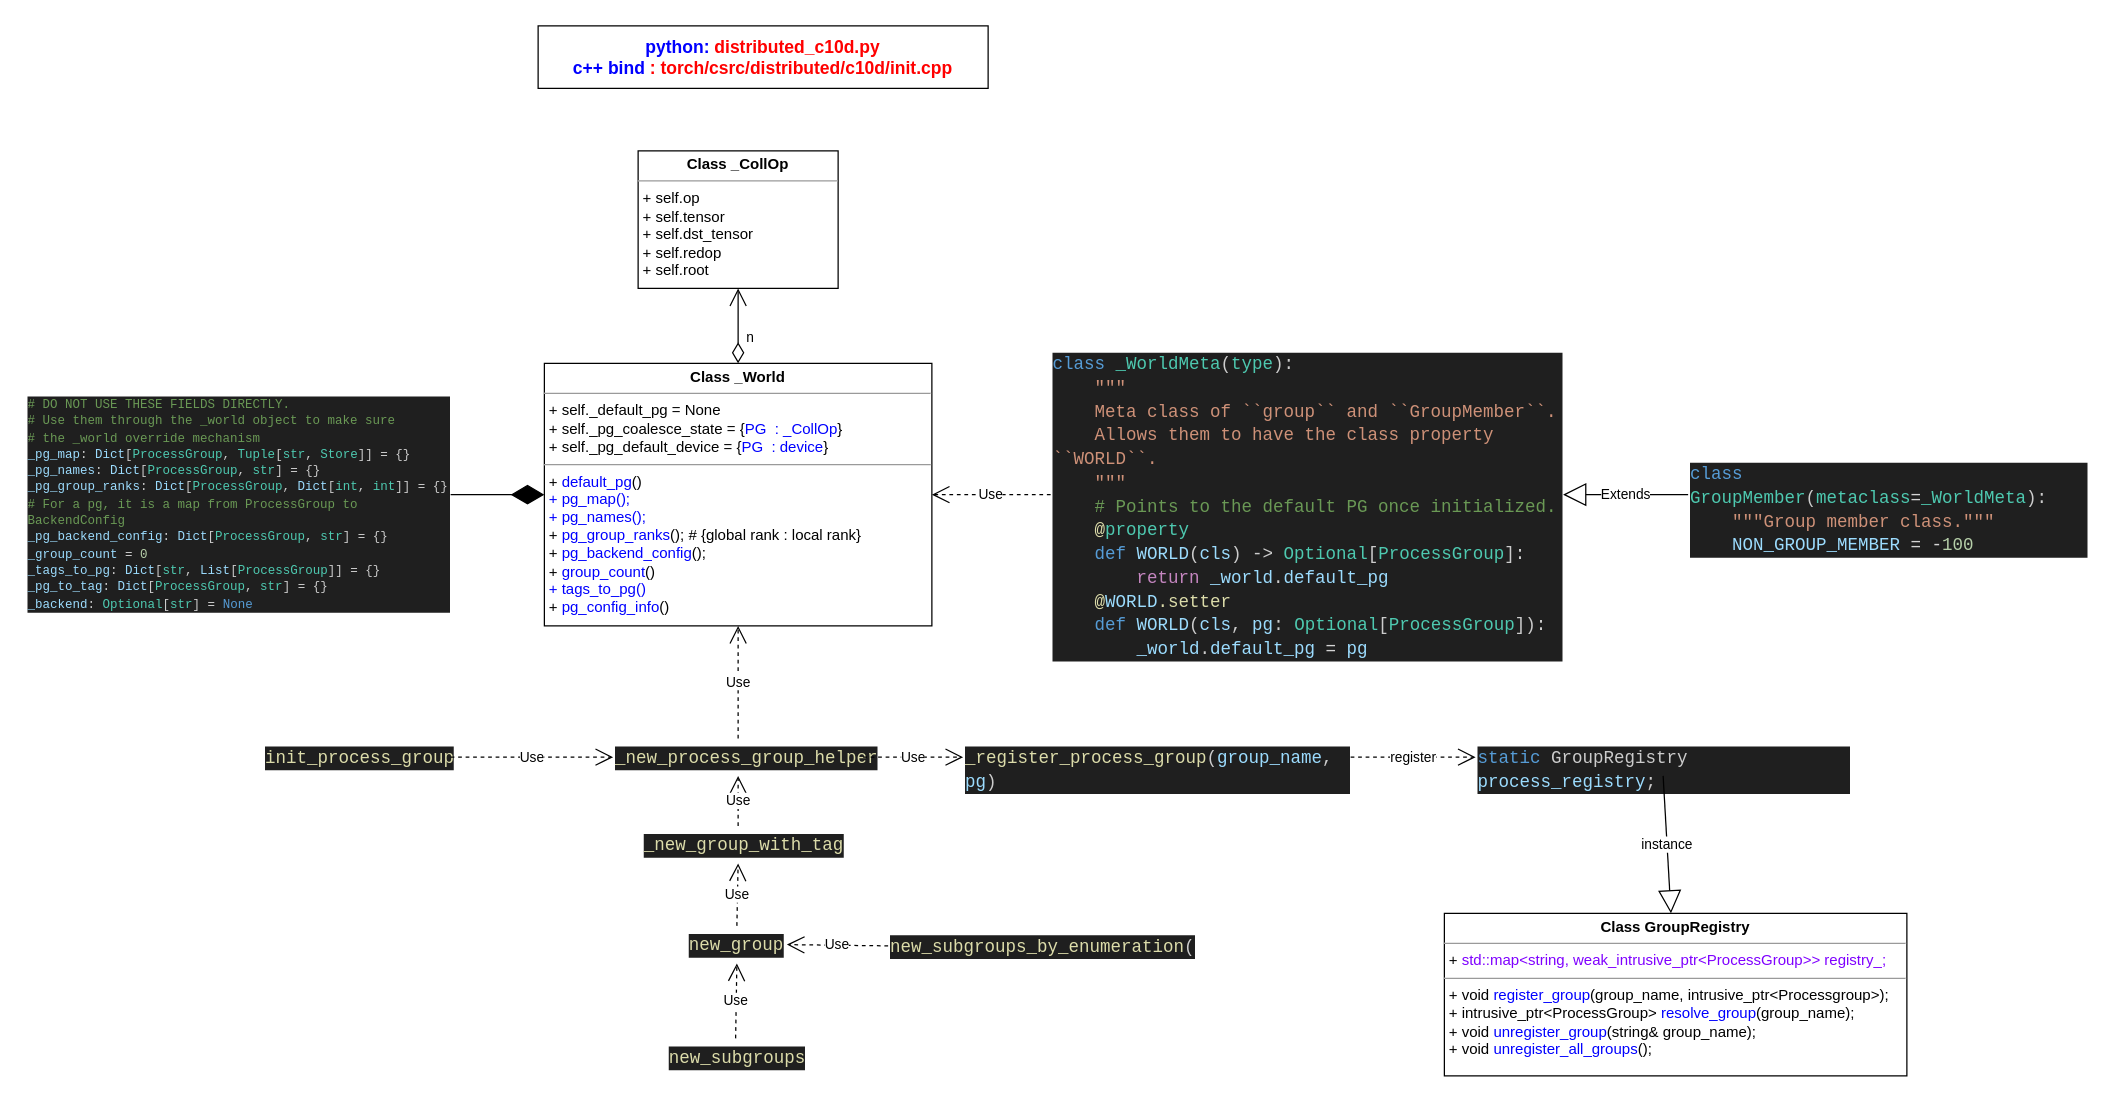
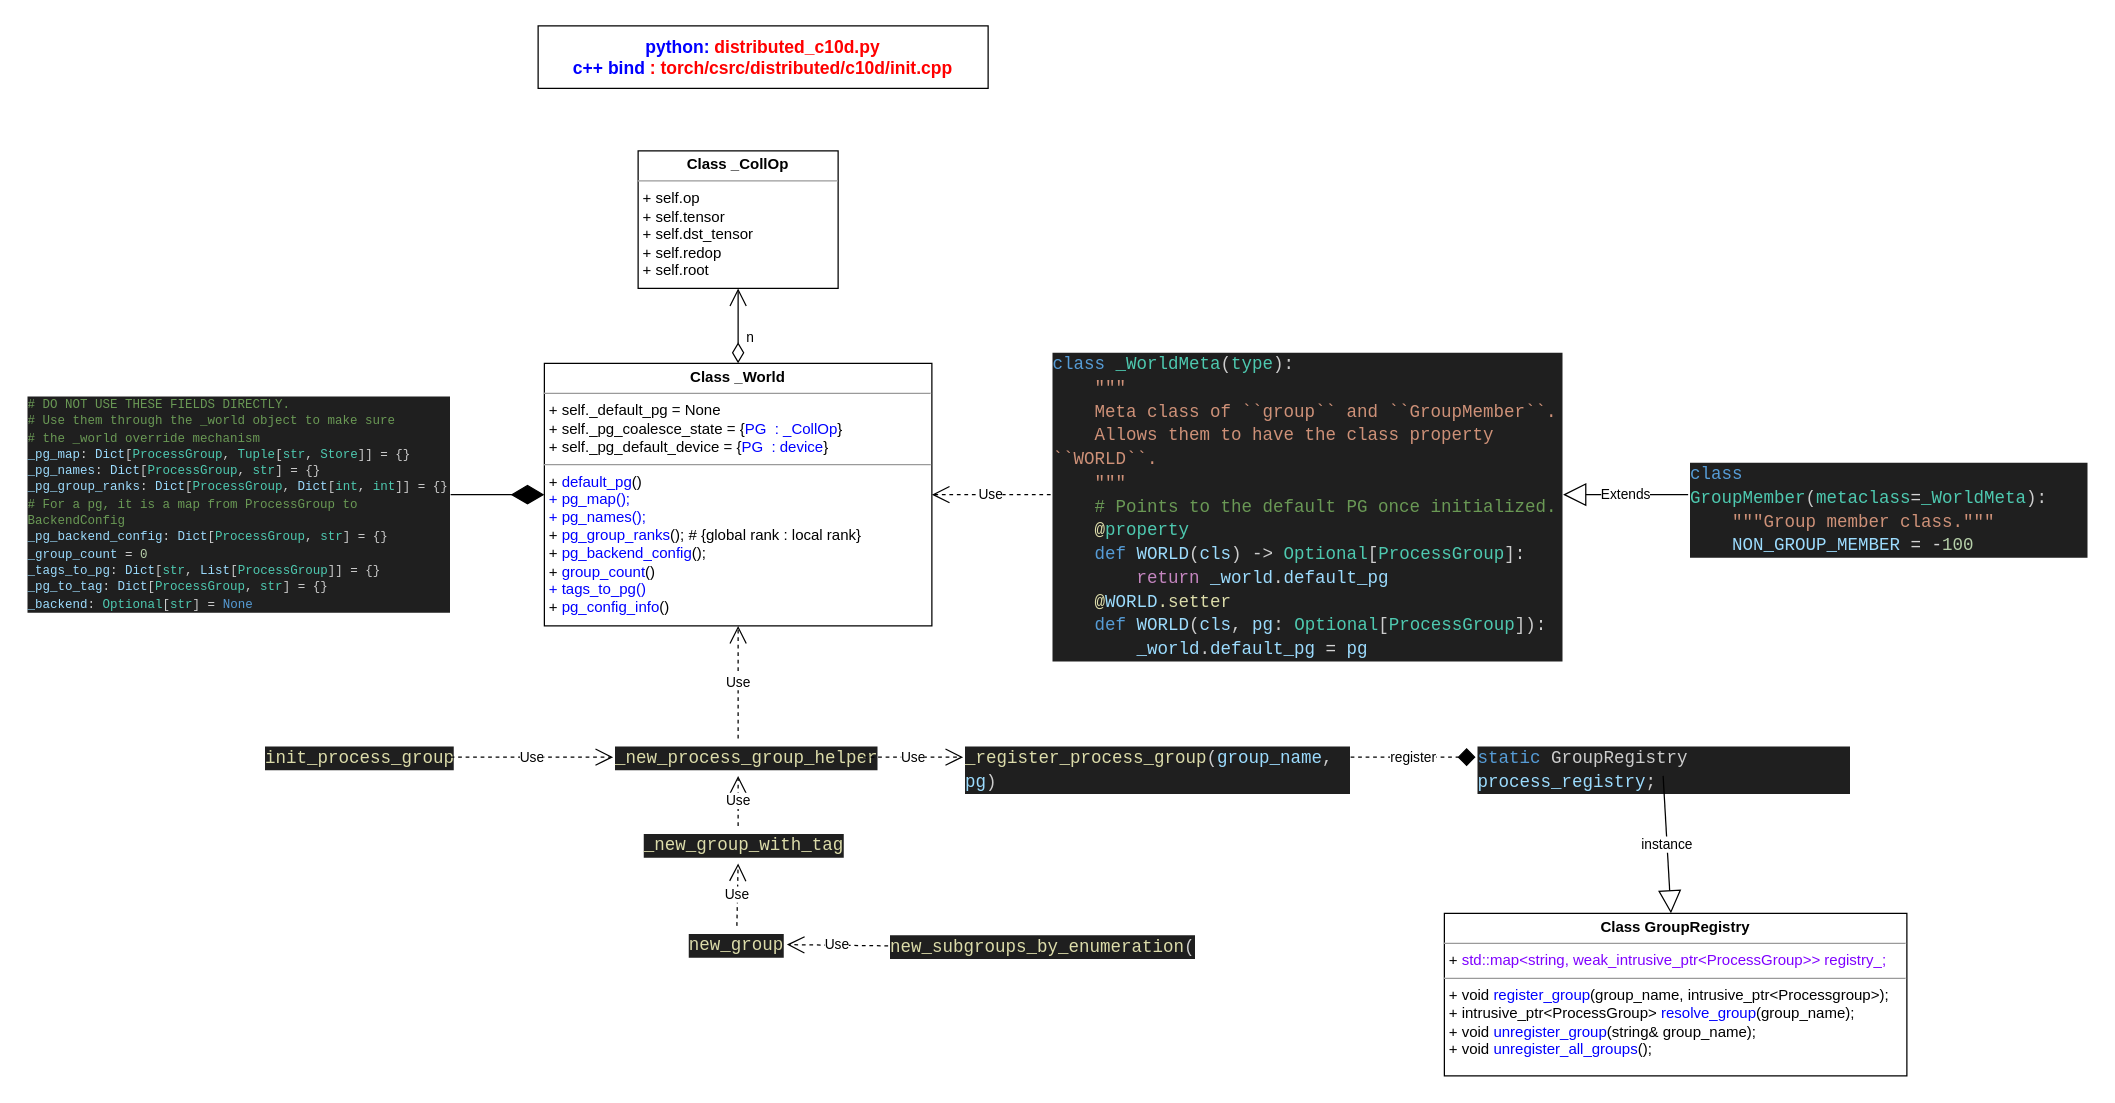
(1465, 757) -> (1457, 757)
(736, 1002) -> none
(736, 1057) -> none
